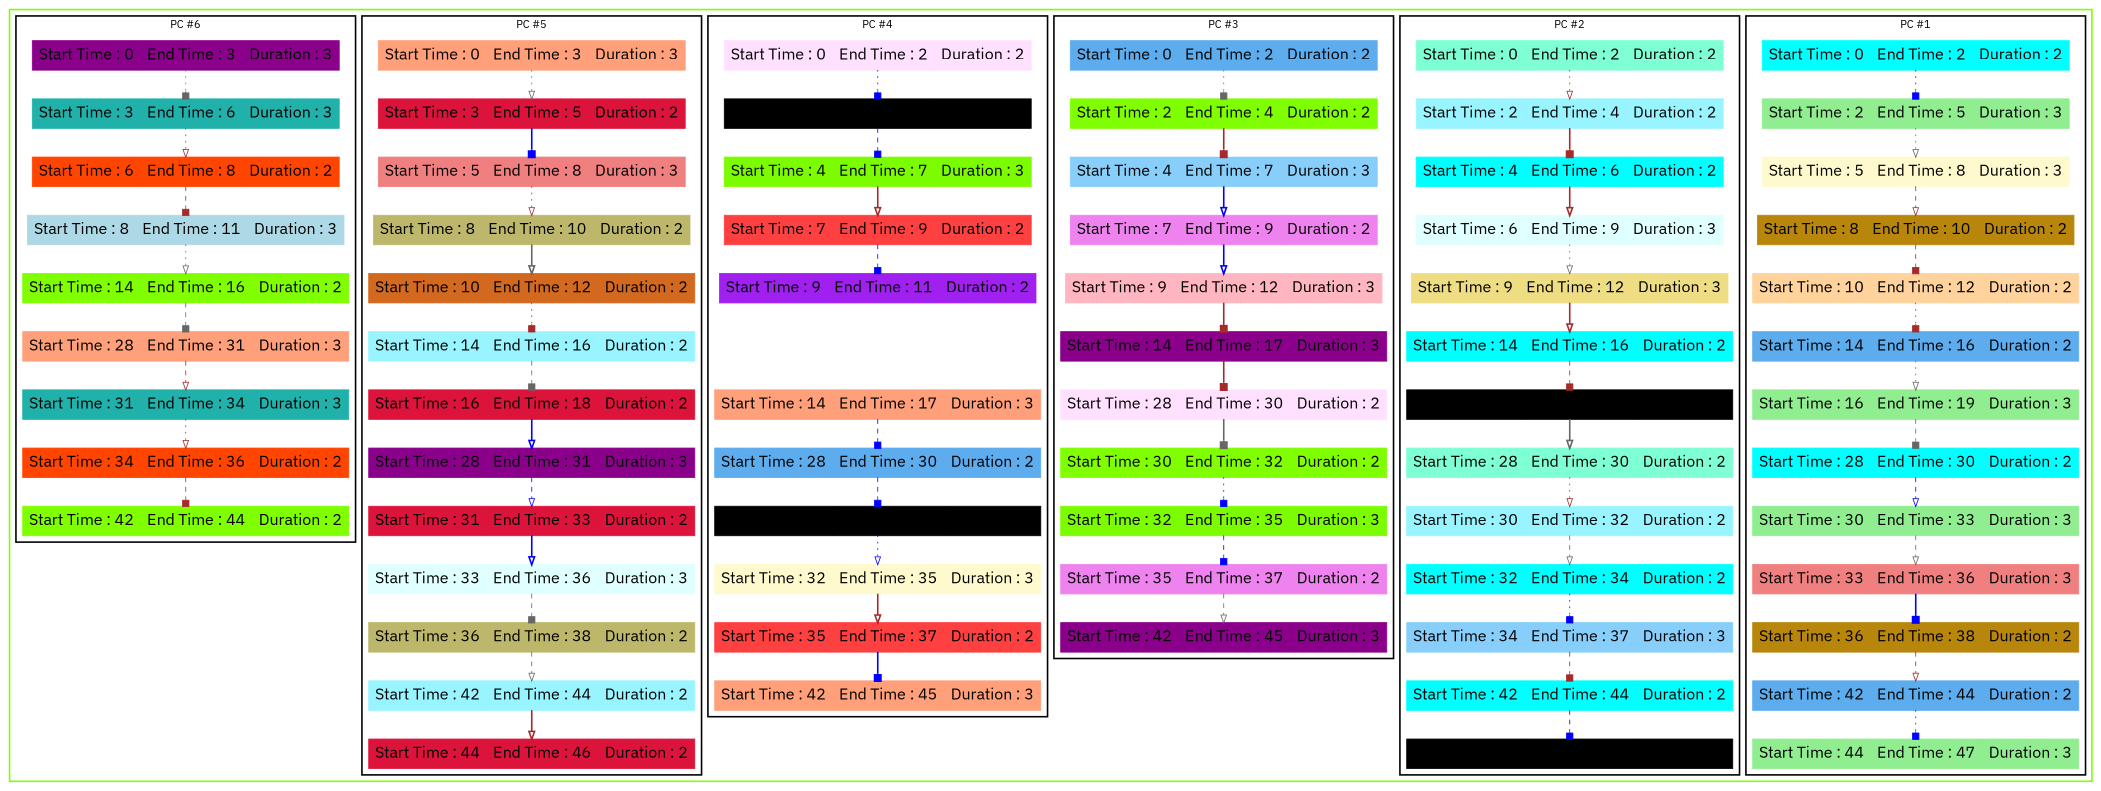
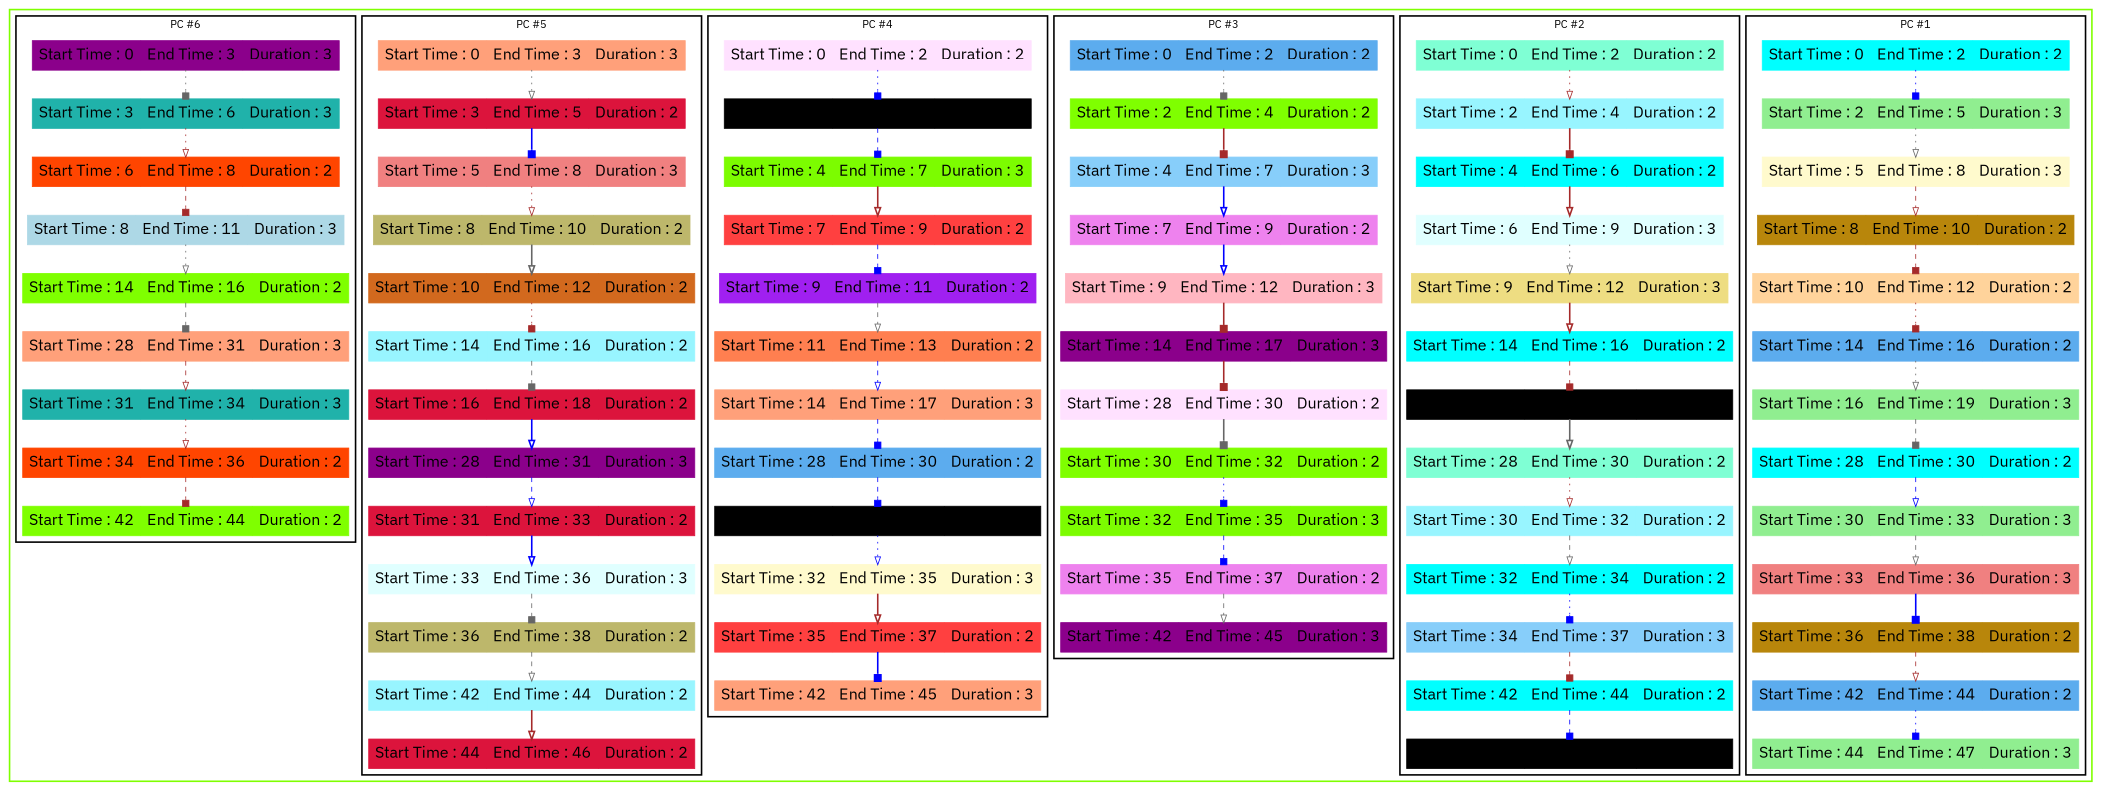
none -> (878, 346)
